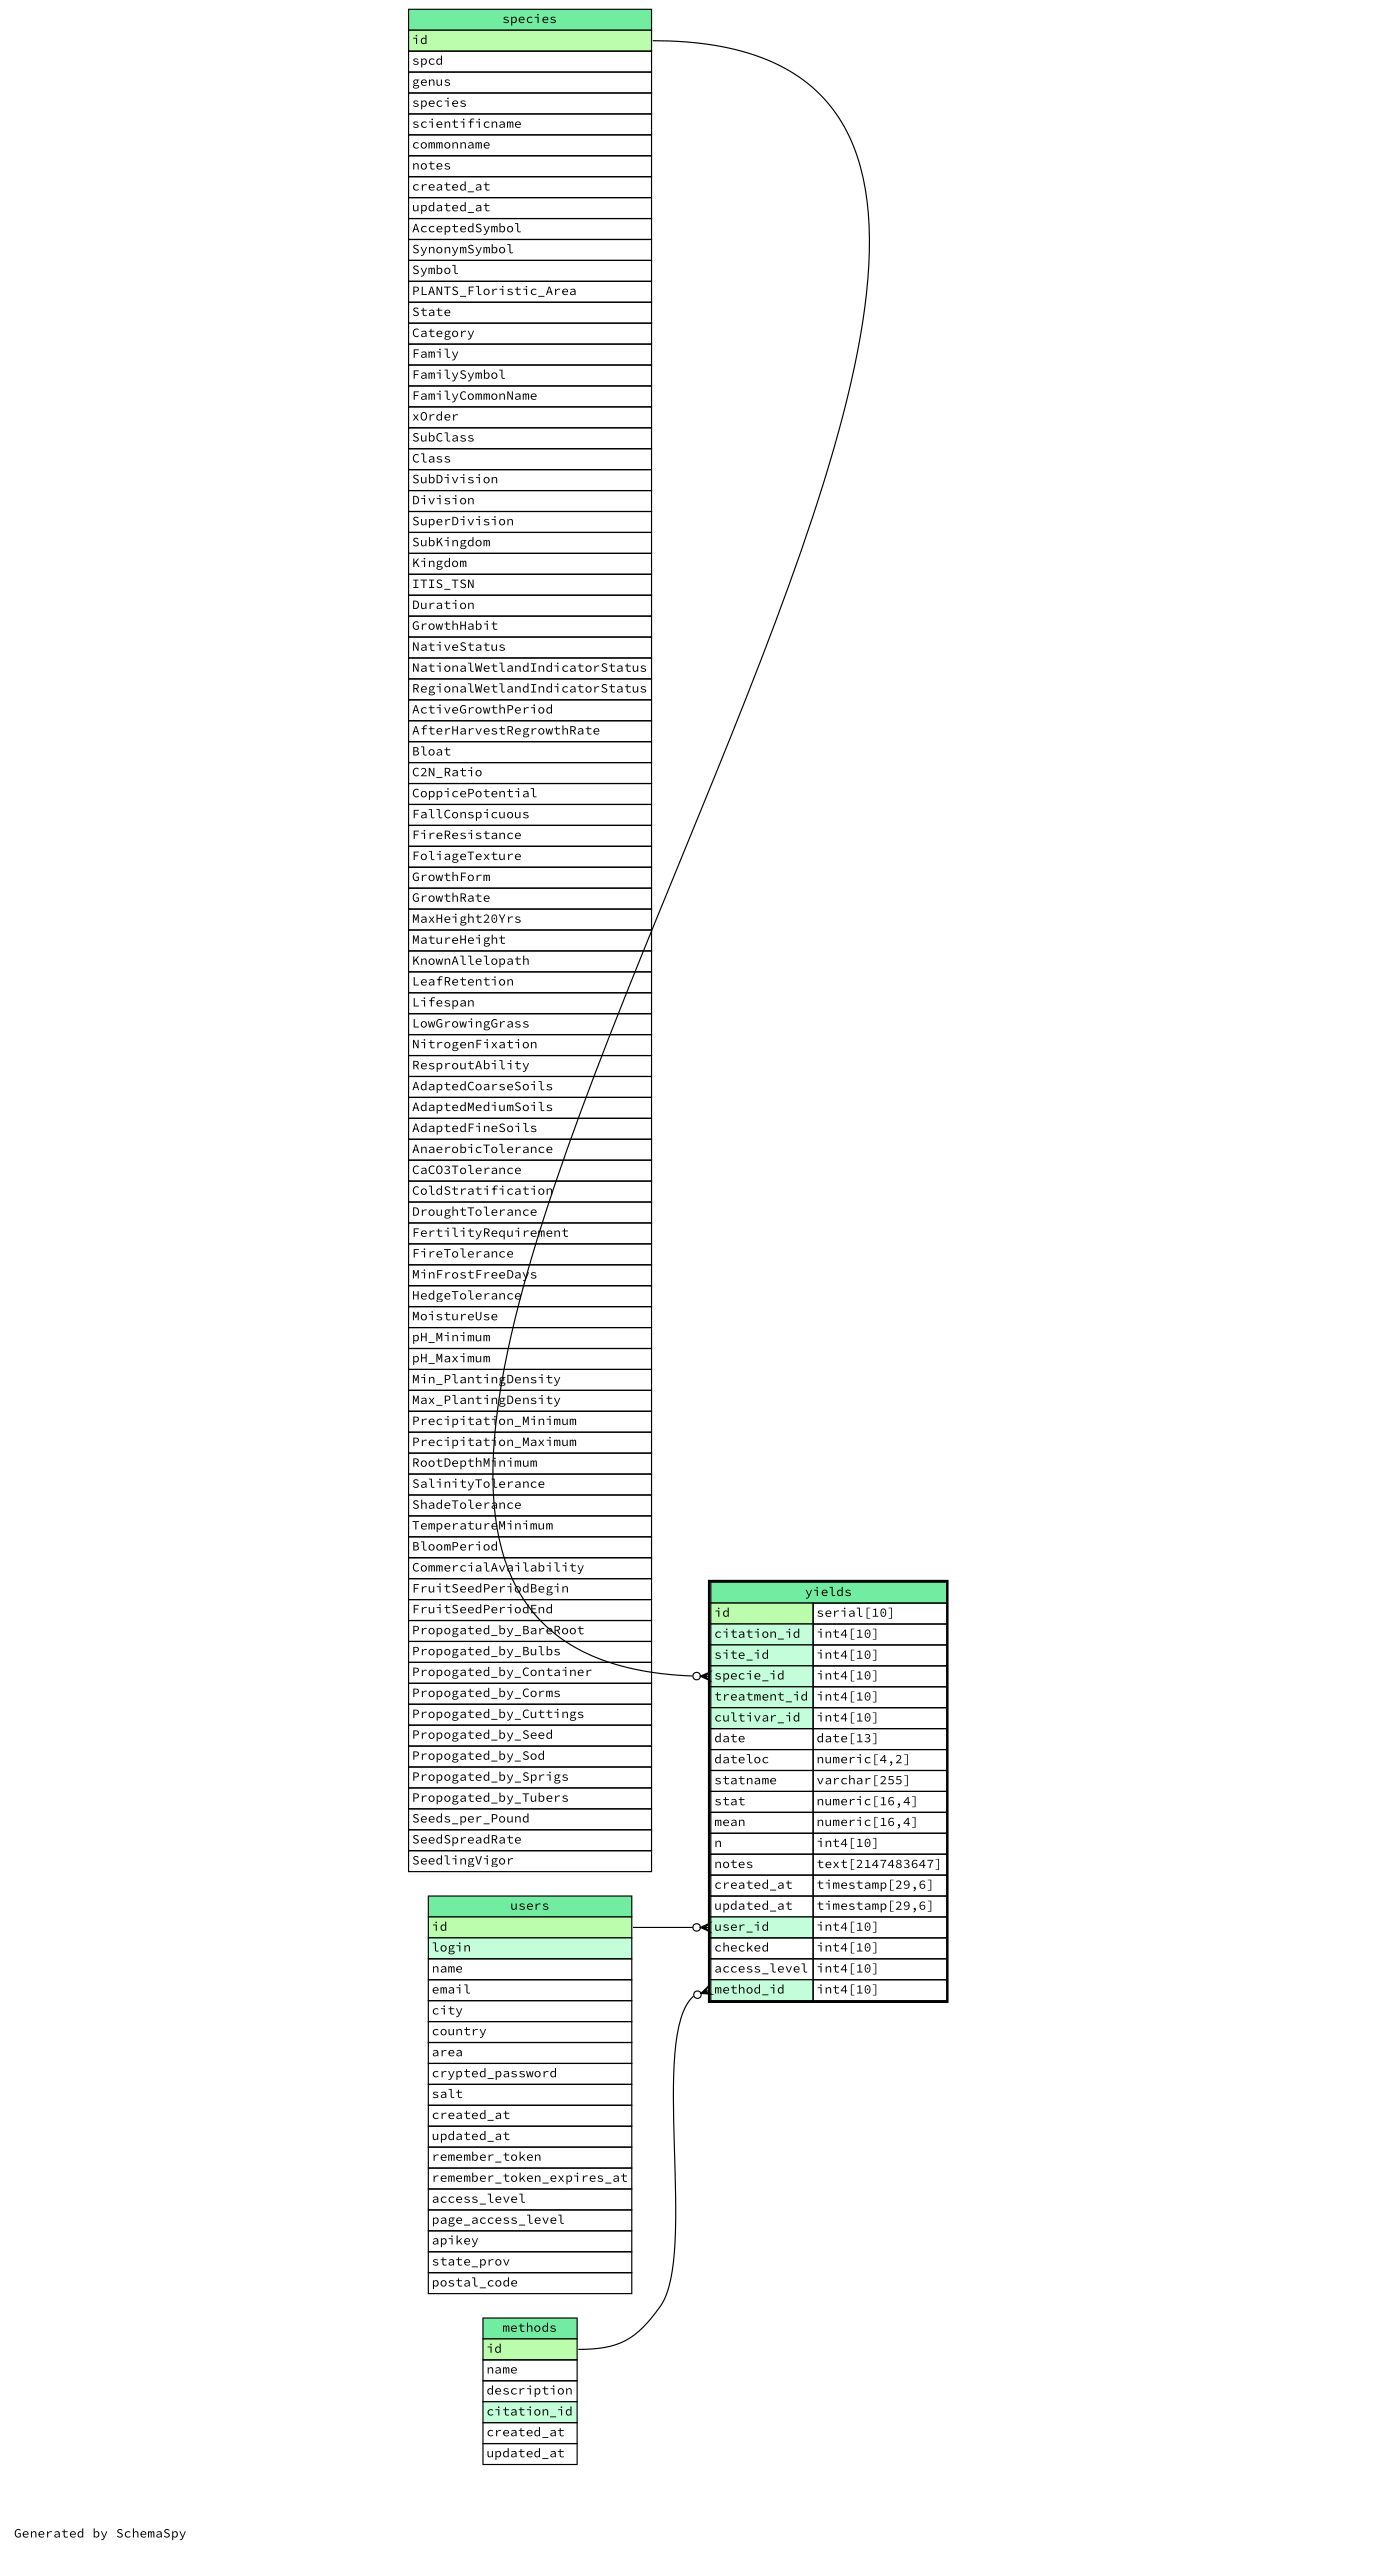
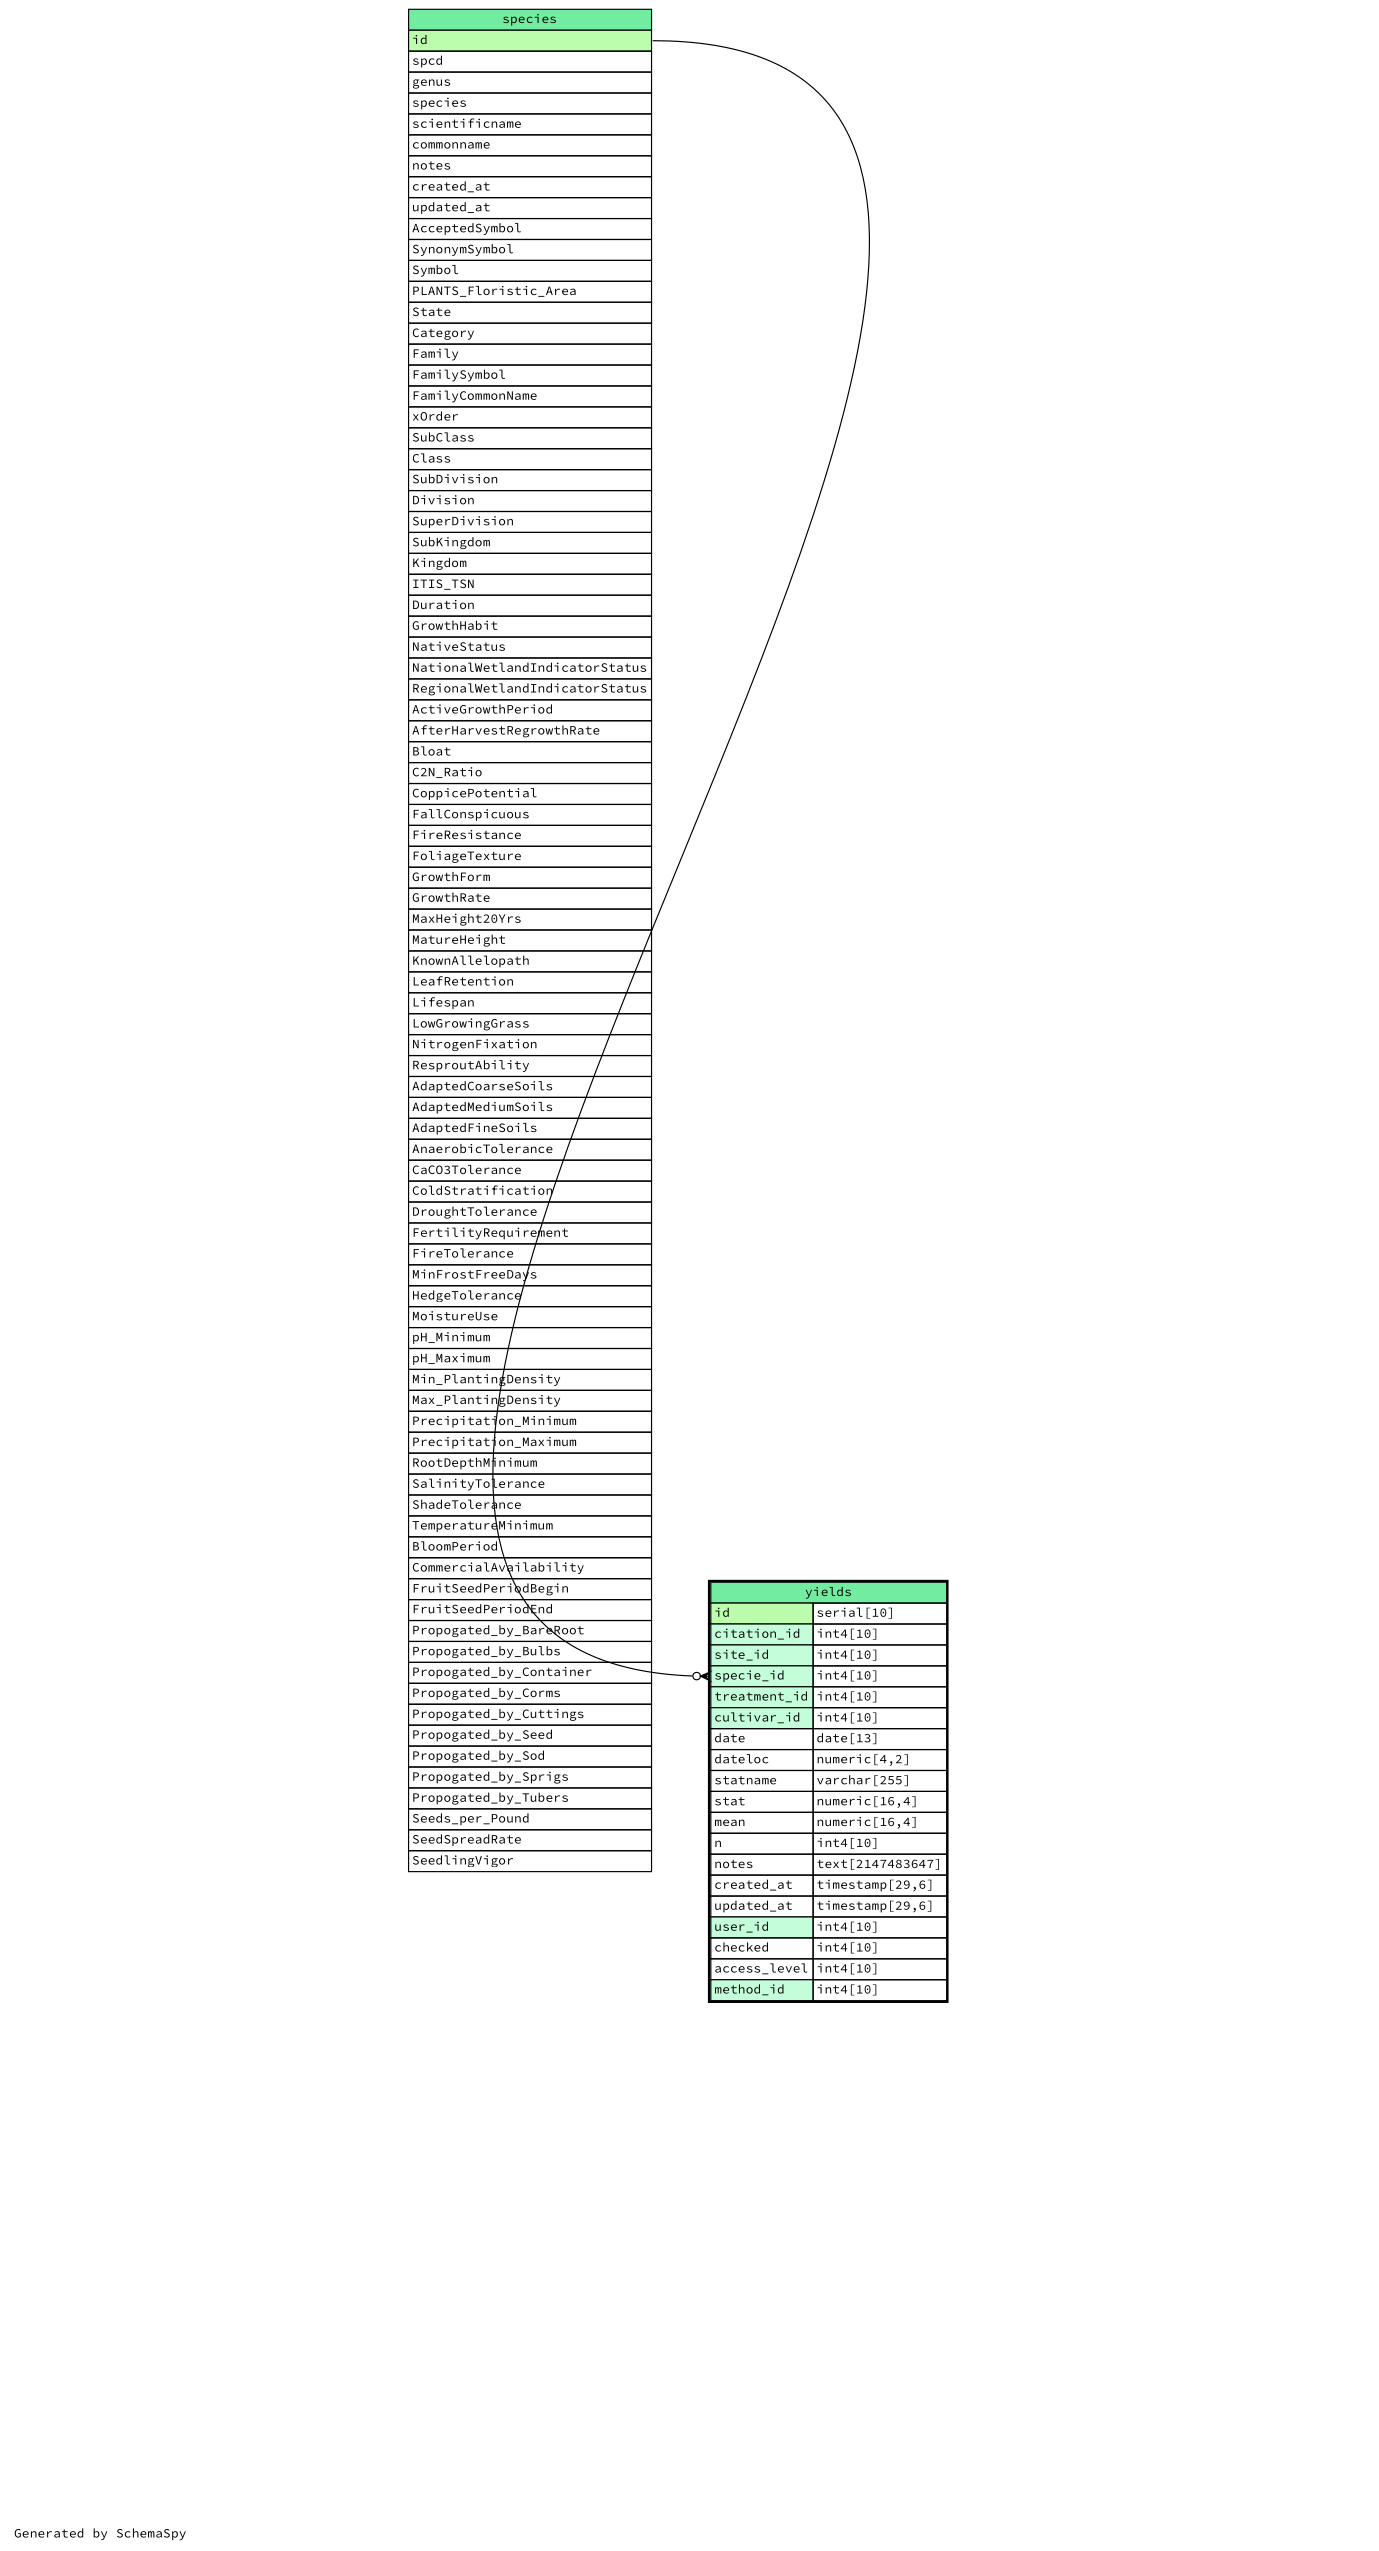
(529, 2095) -> none
(529, 2391) -> none
